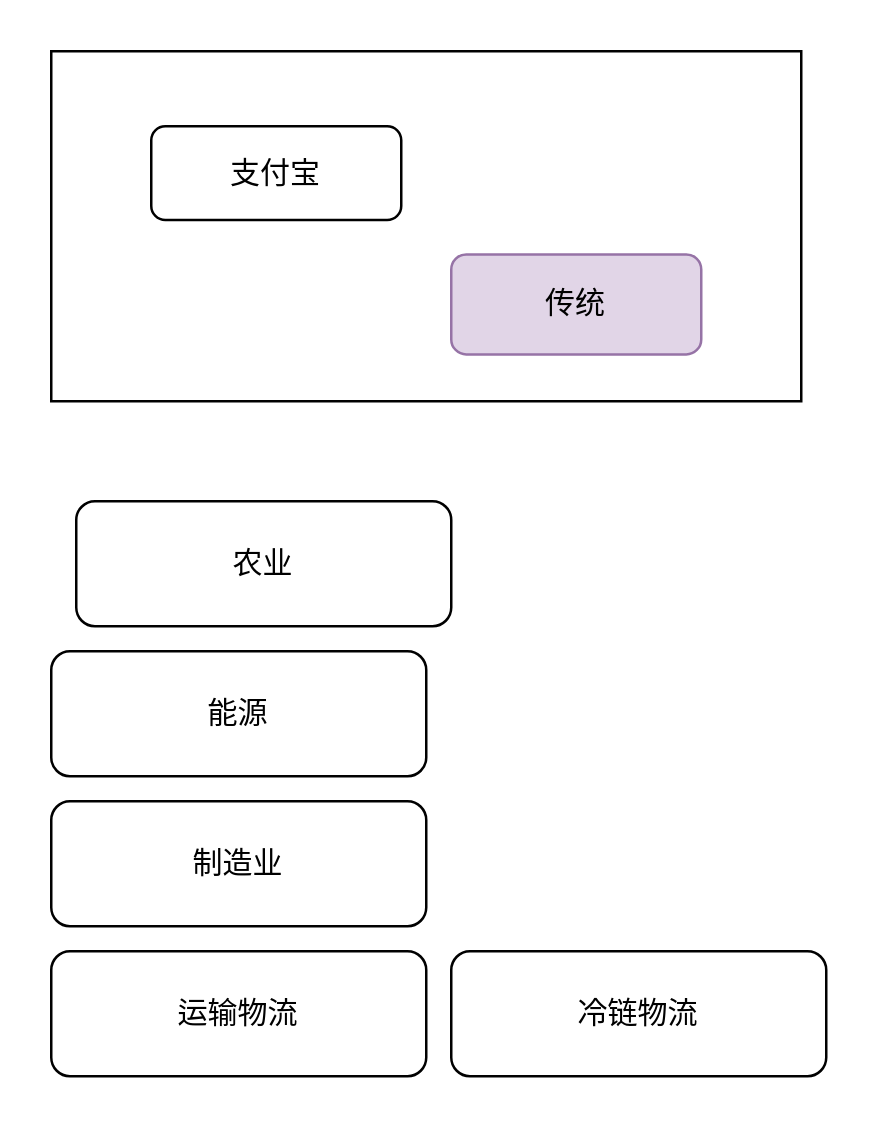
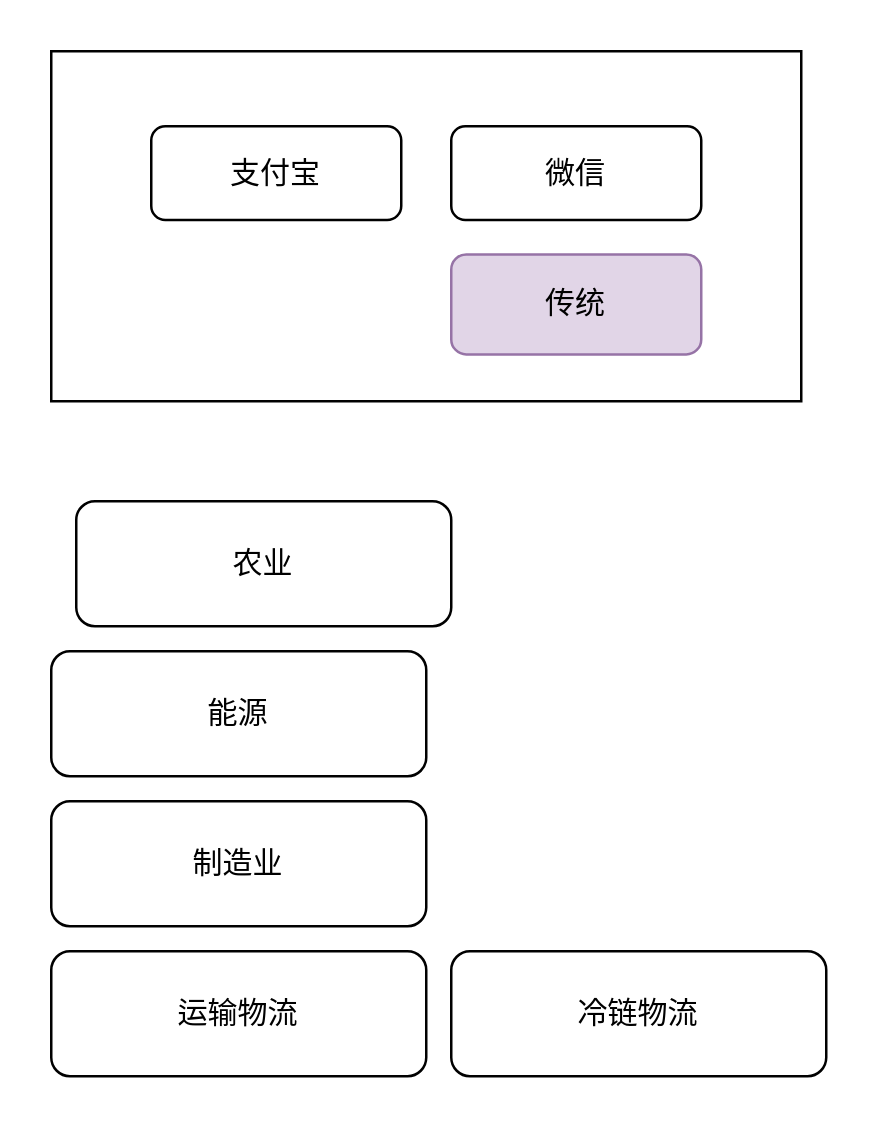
none -> (576, 173)
